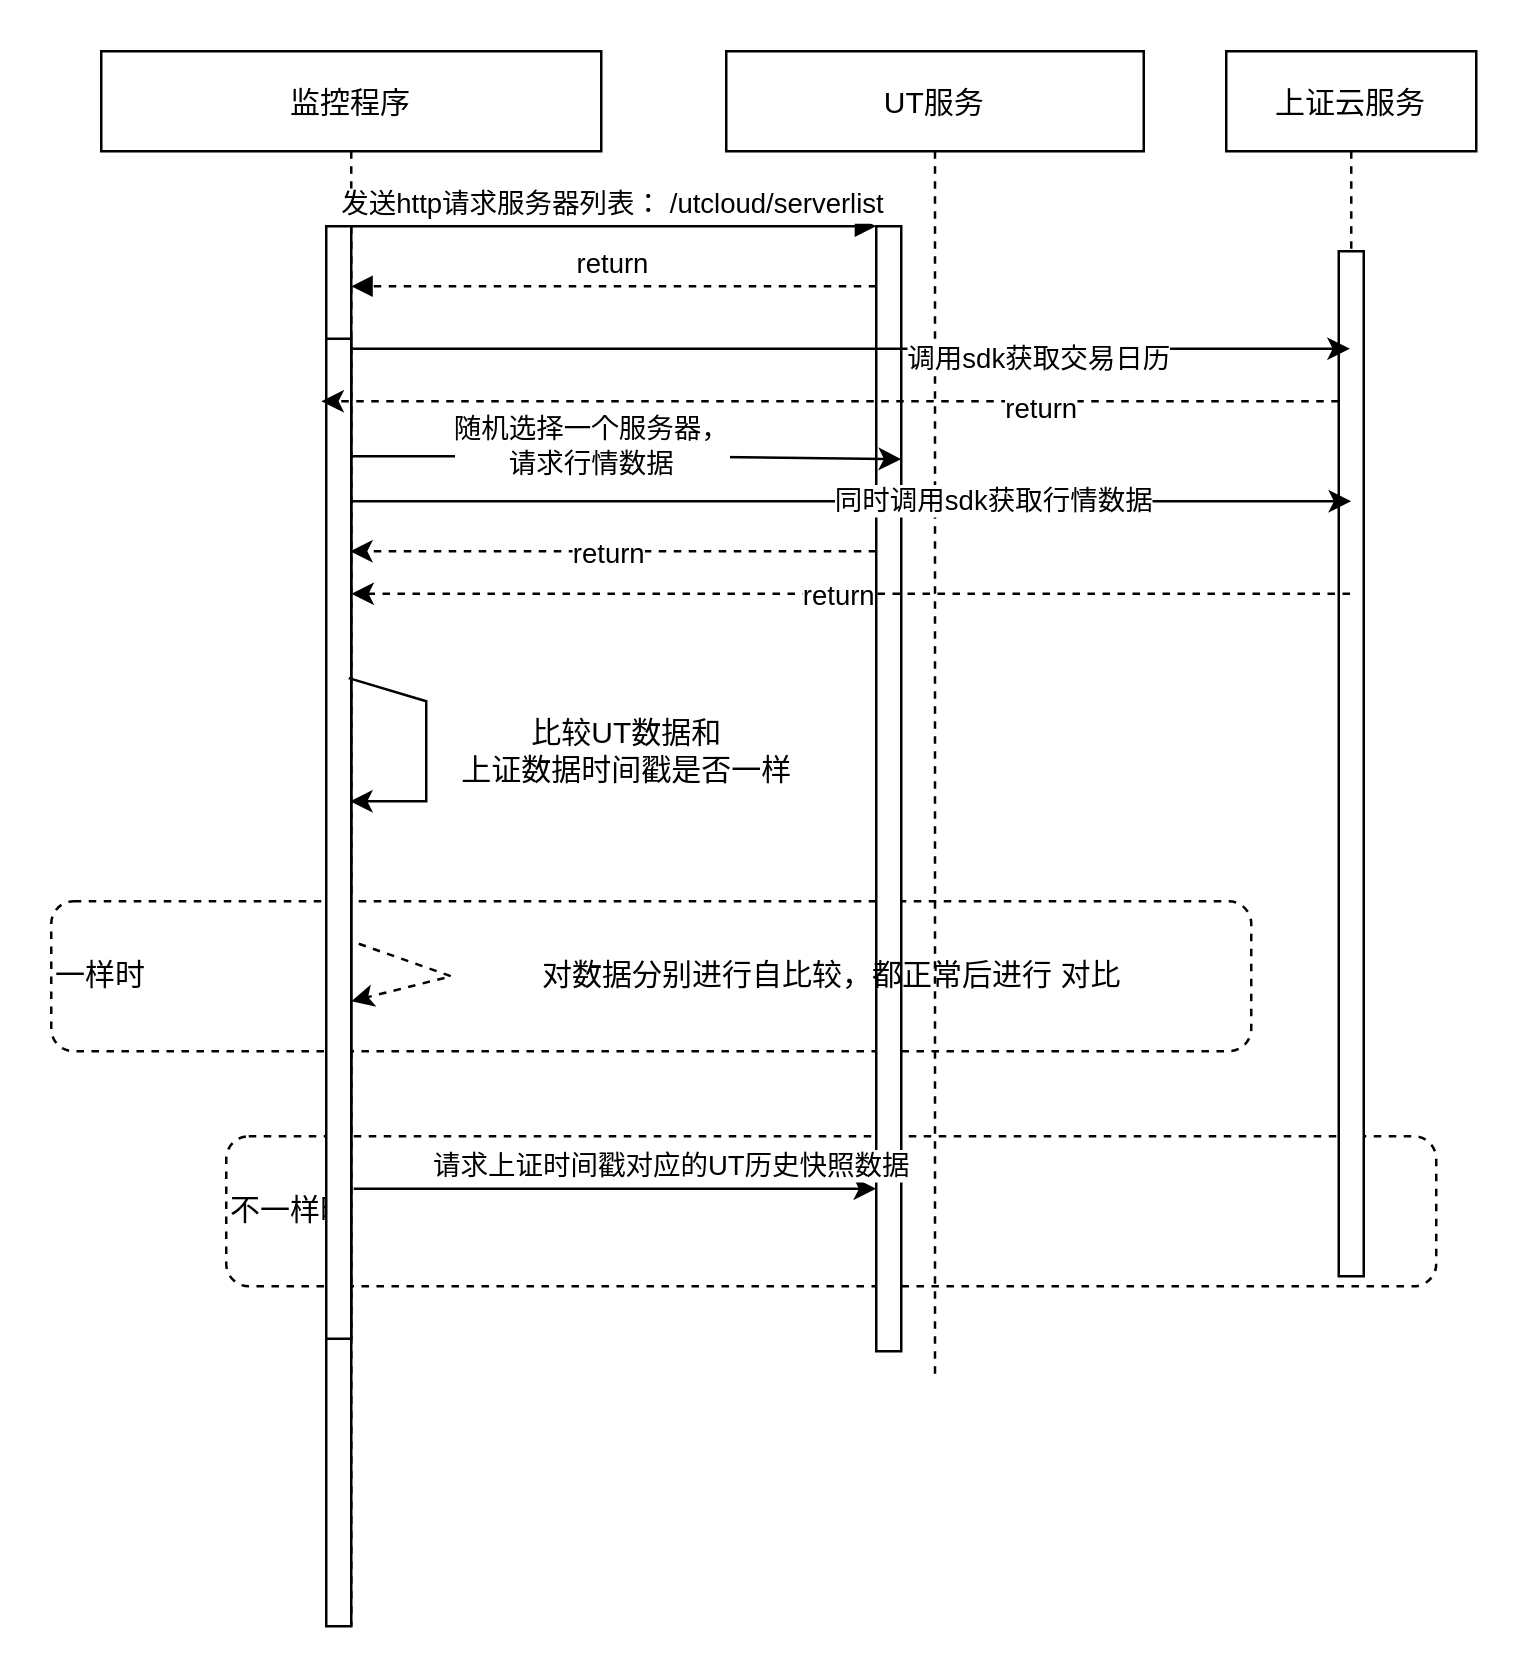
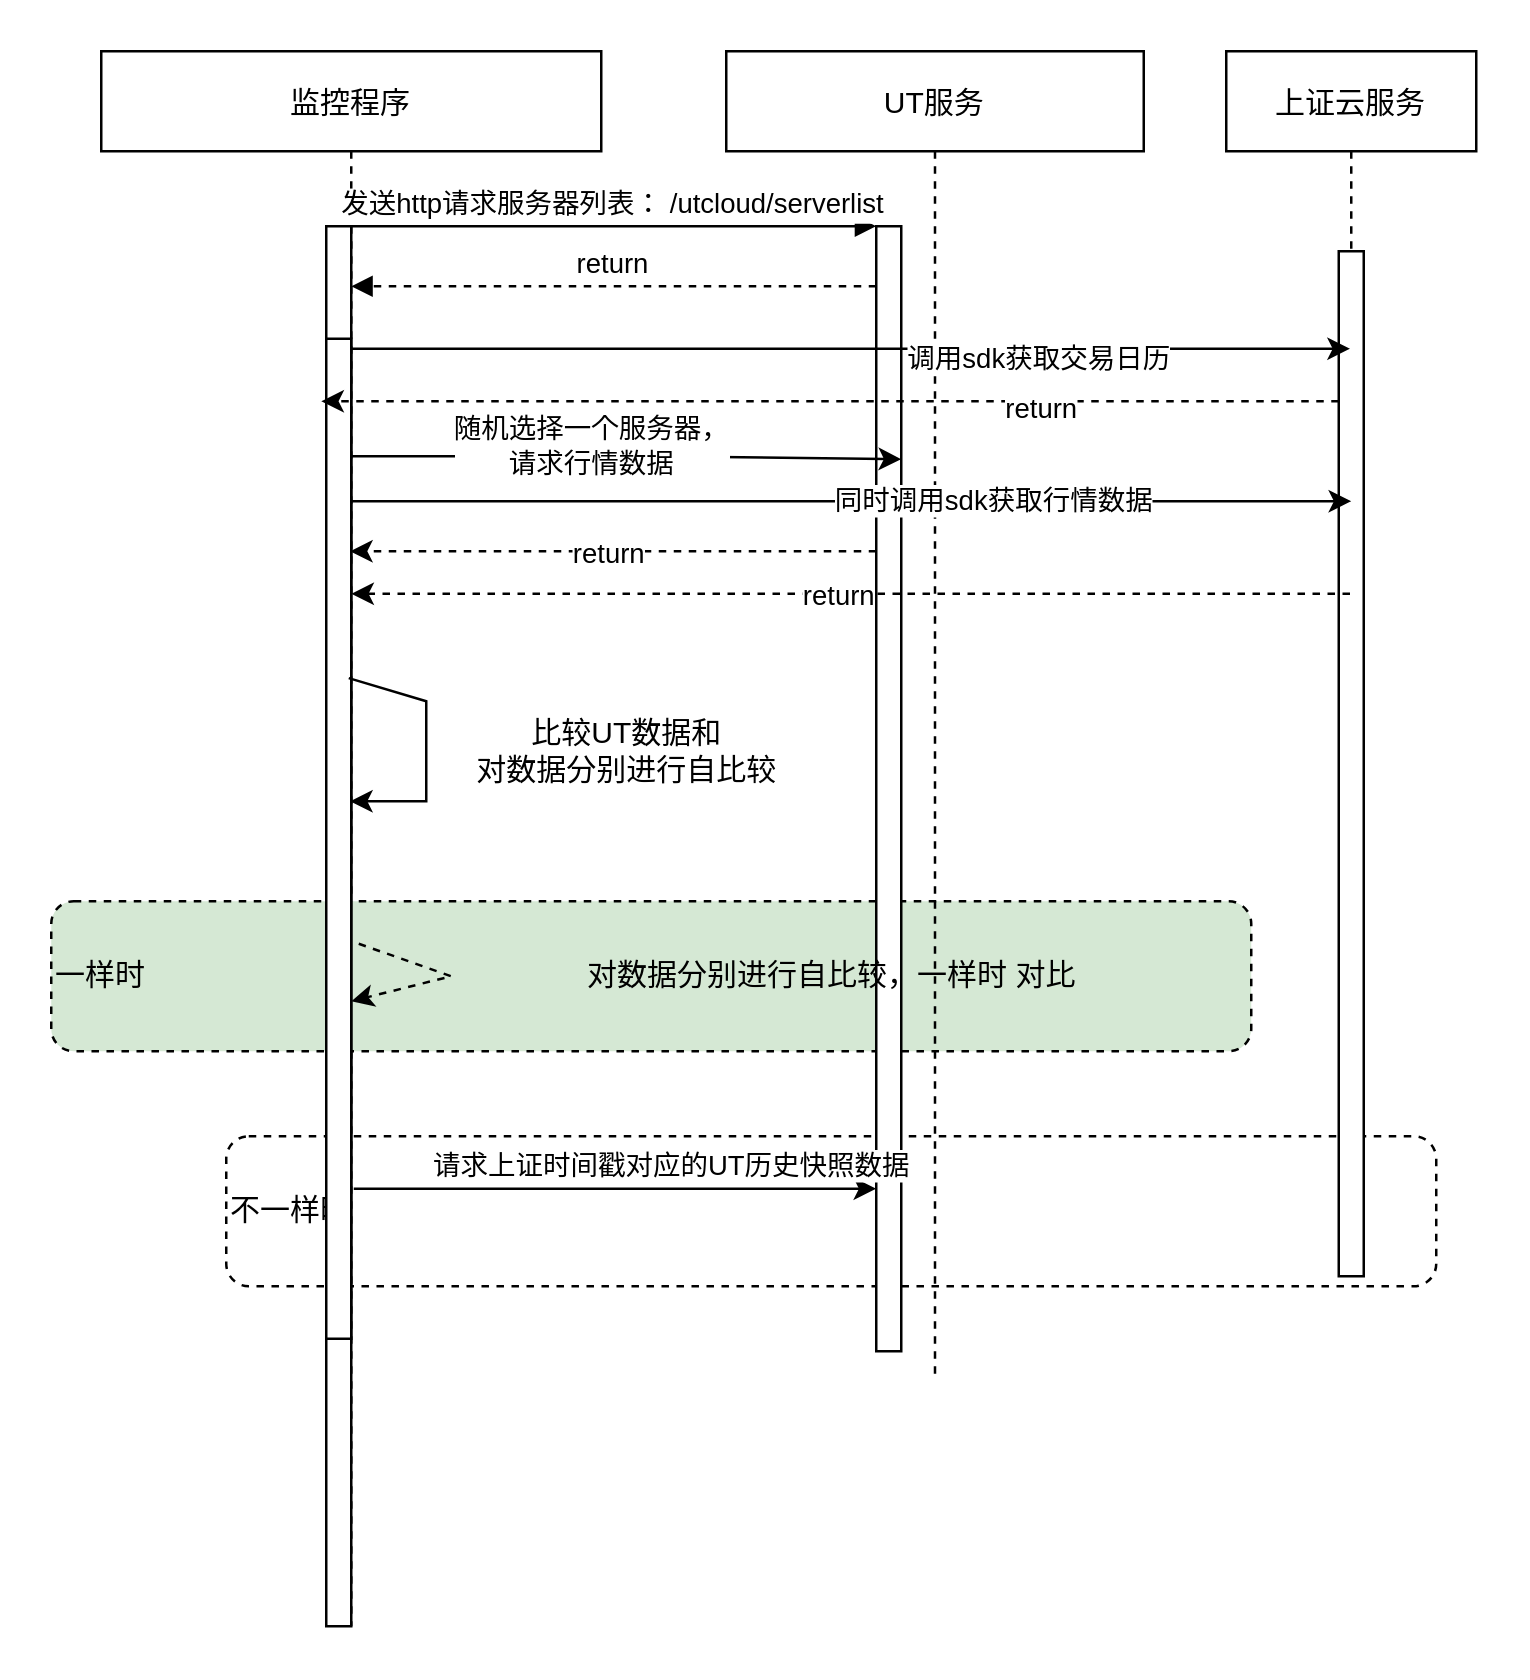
(628, 751) -> (628, 751)
(651, 976) -> (651, 976)
(833, 976) -> (833, 976)
